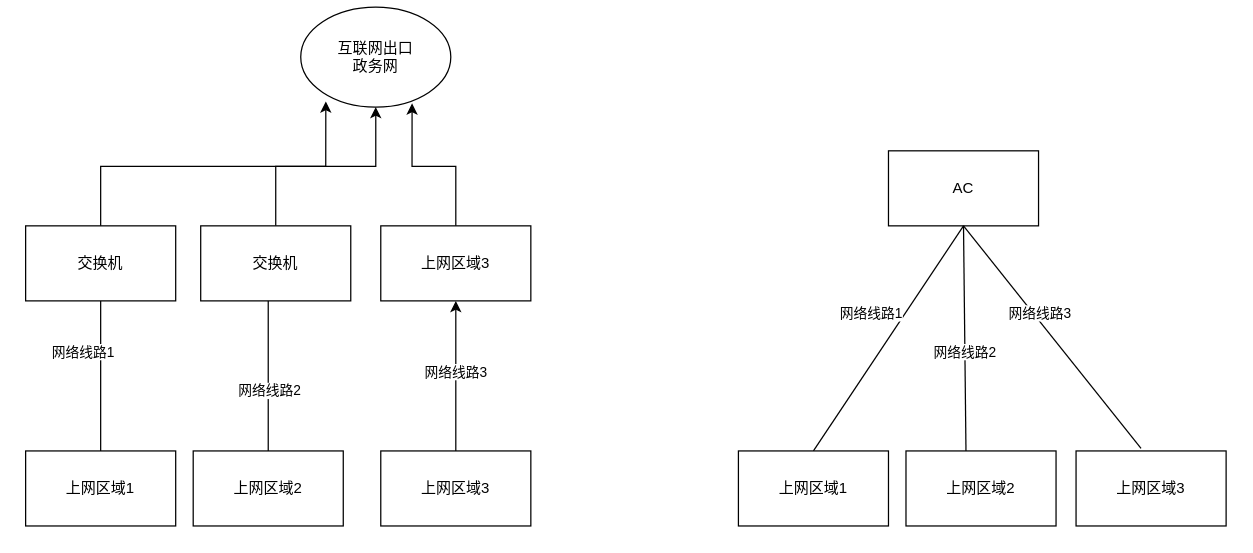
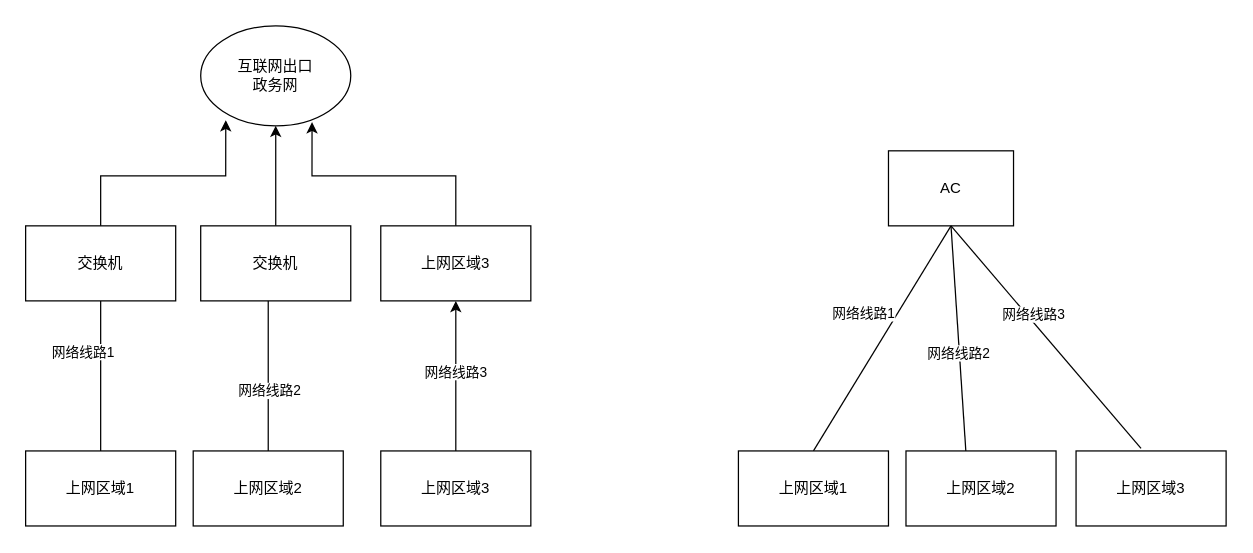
(376, 57) -> (276, 76)
(963, 188) -> (951, 188)
